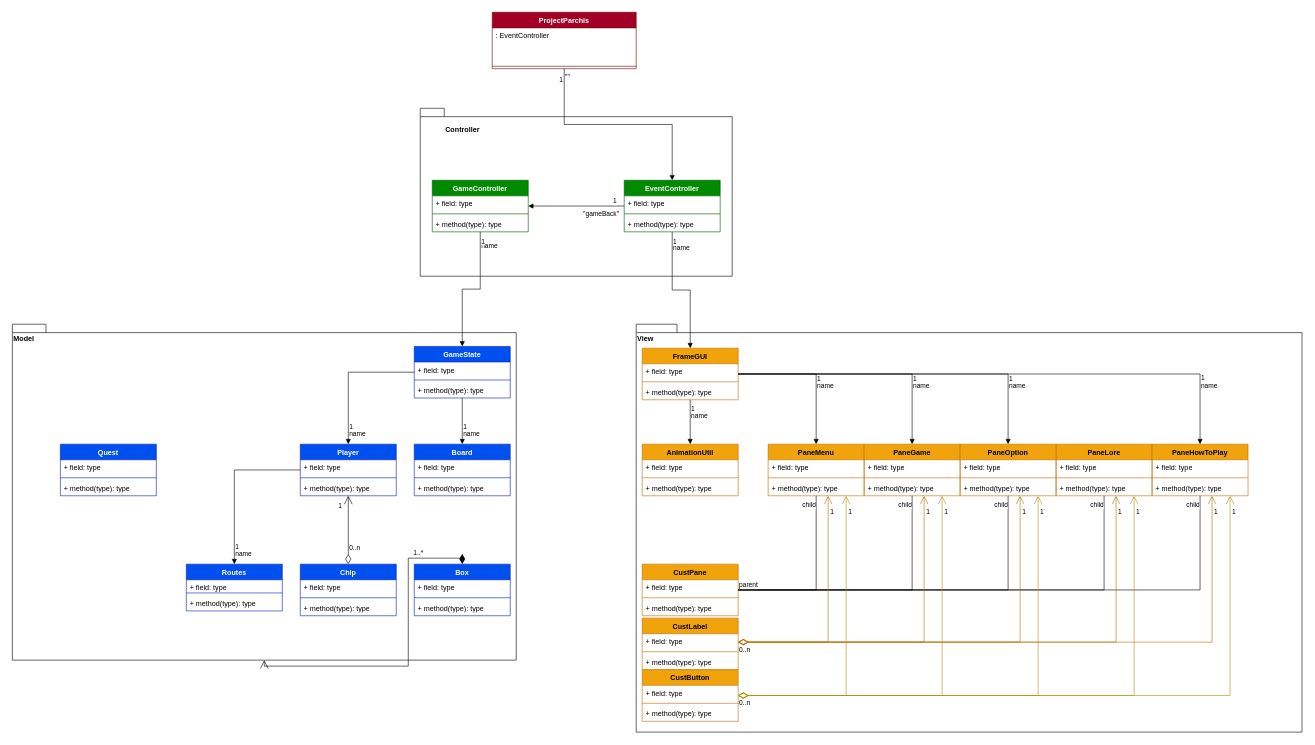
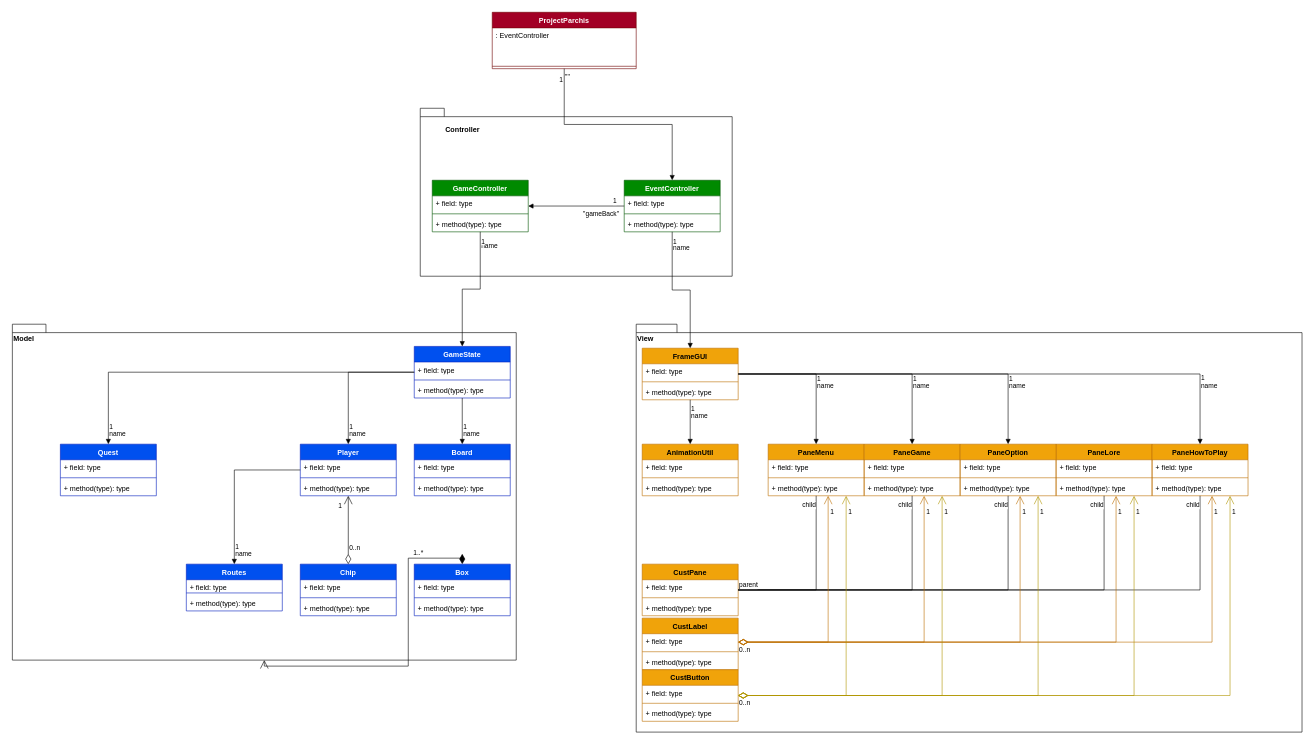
none -> (108, 404)
